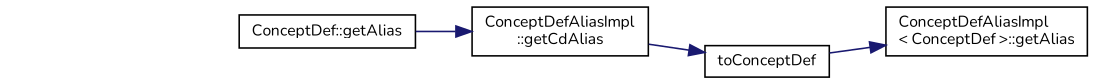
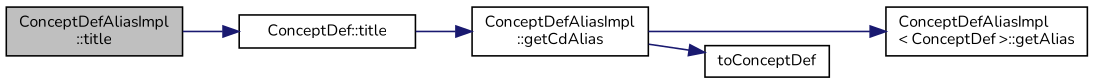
none -> (94, 31)
(327, 31) -> (327, 31)
(850, 50) -> (759, 31)
